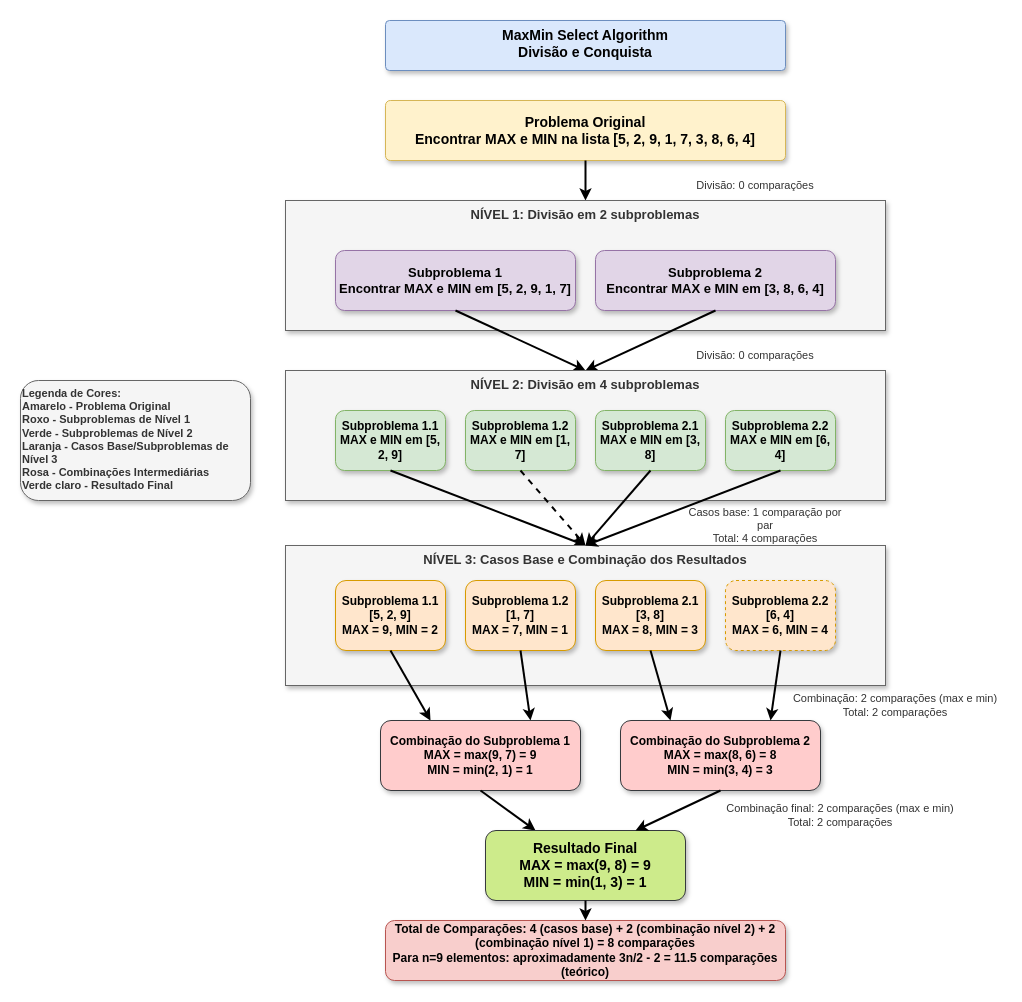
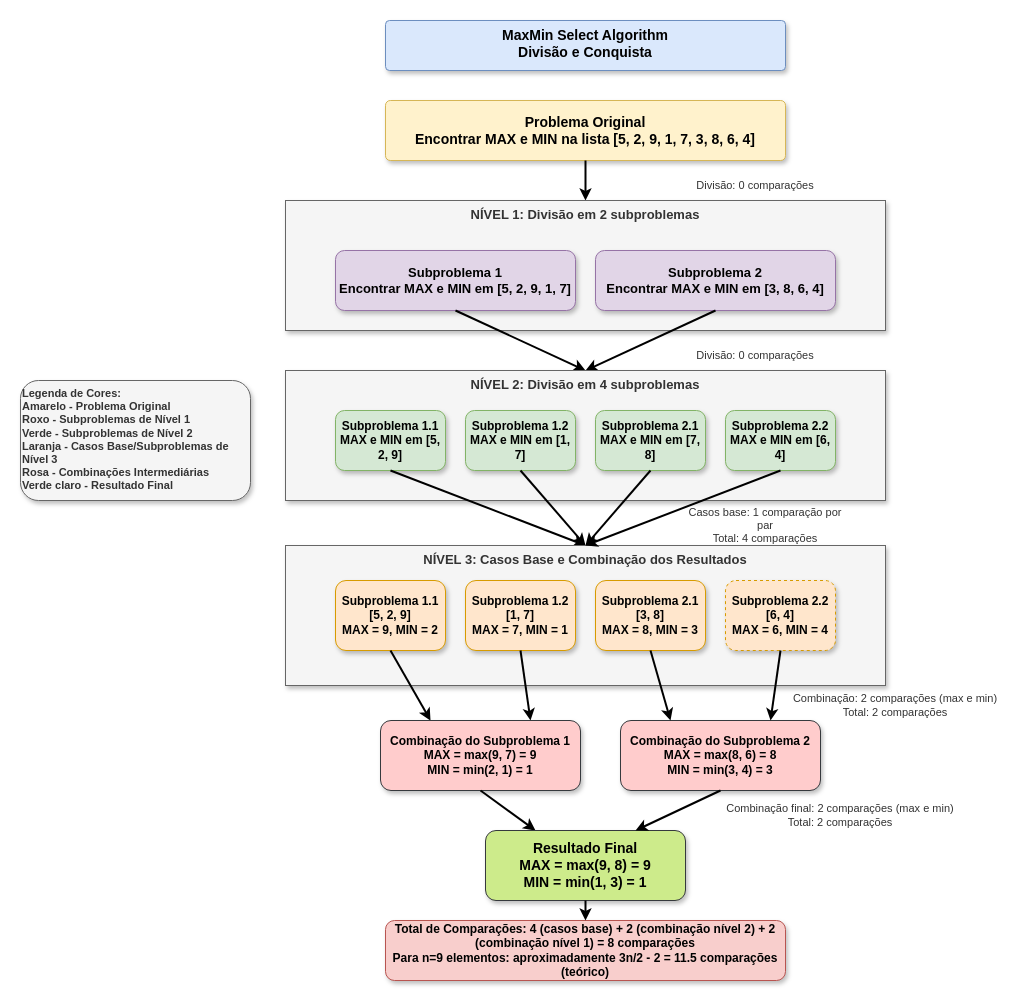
(651, 441) -> (651, 441)
(549, 504) -> (549, 504)
